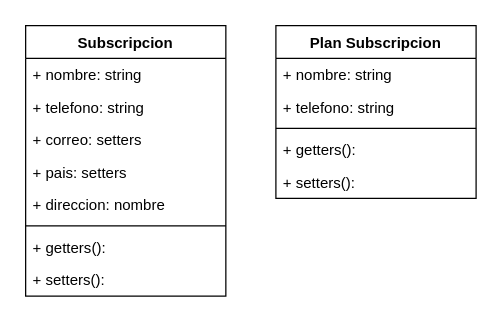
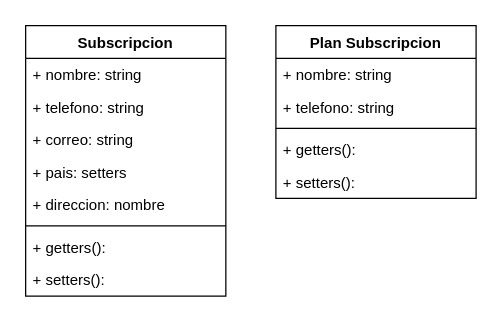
(99, 141) -> (93, 141)
